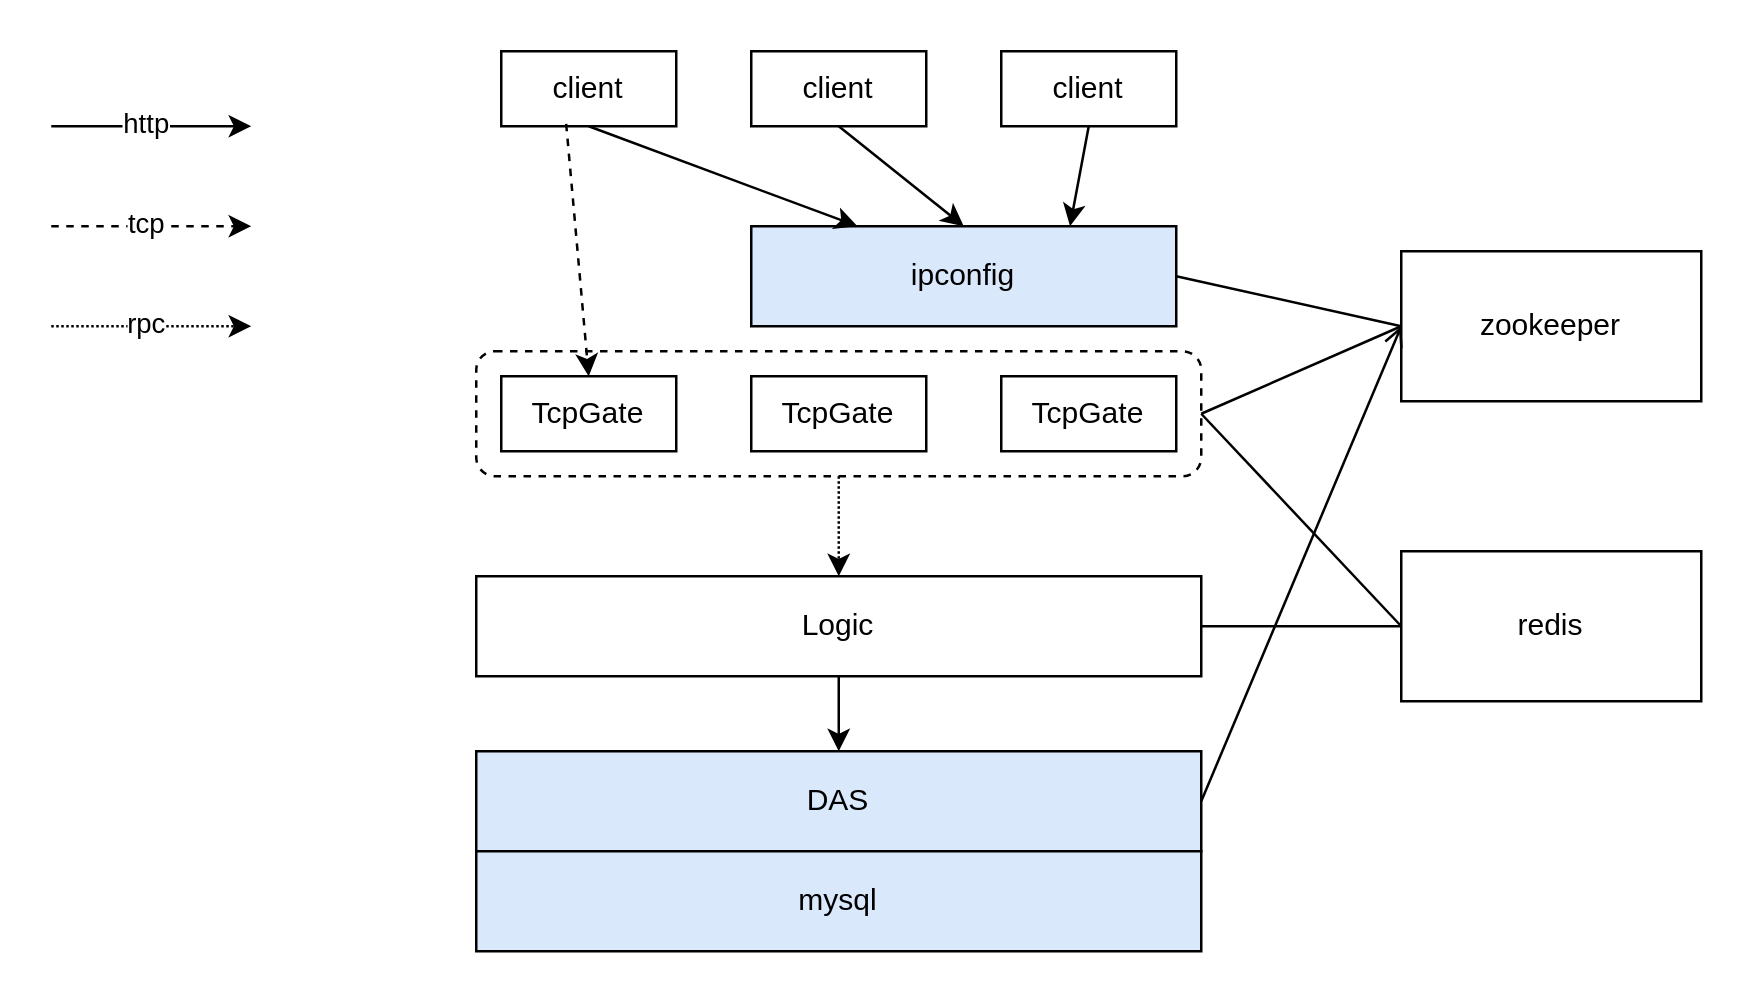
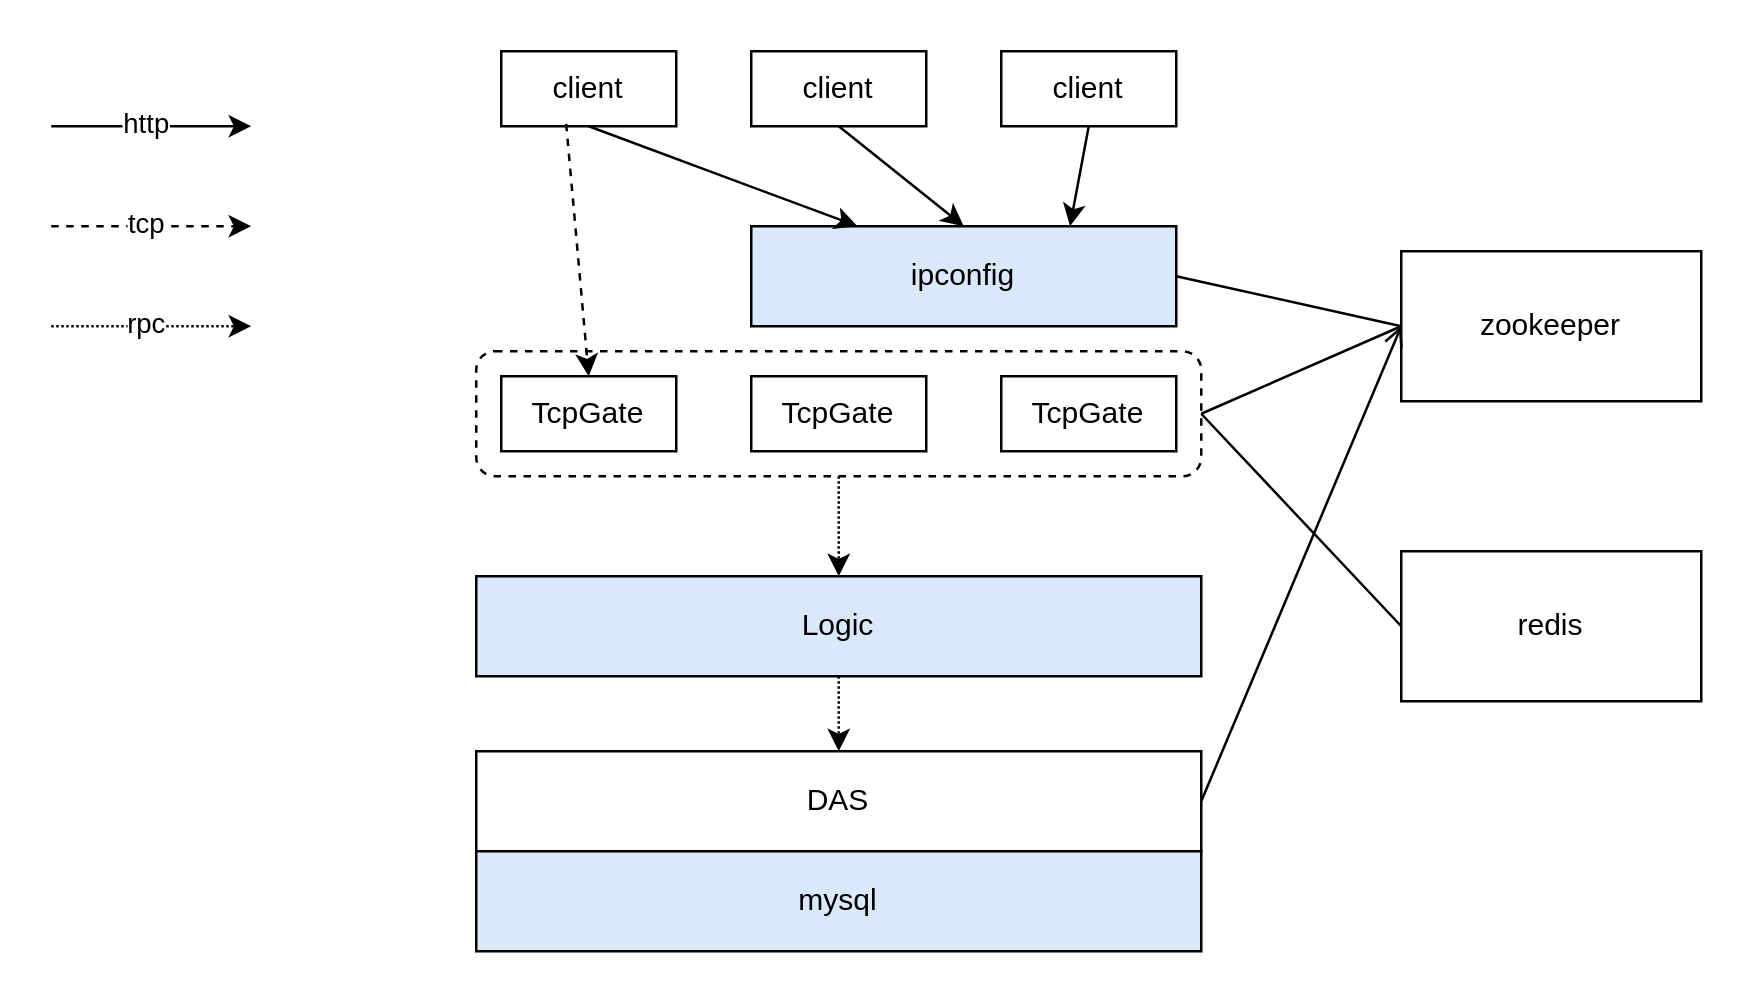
(839, 626) -> (839, 626)
(1337, 626) -> none
(839, 704) -> (839, 704)
(839, 801) -> (839, 801)
